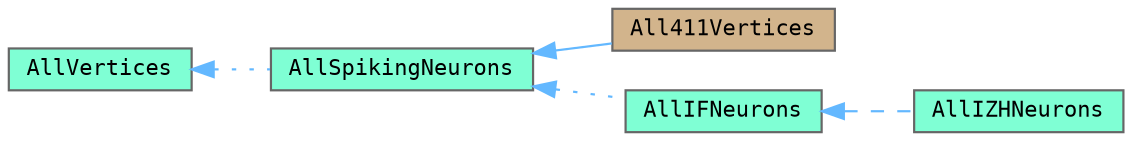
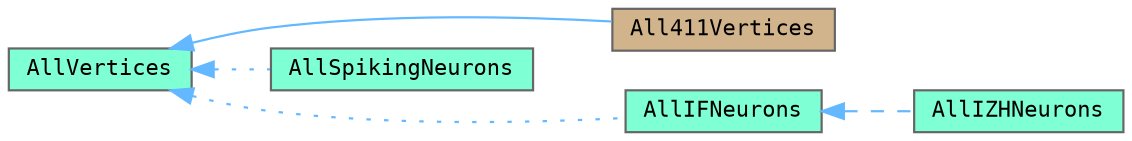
(584, 47) -> (401, 18)
(590, 94) -> (408, 121)
